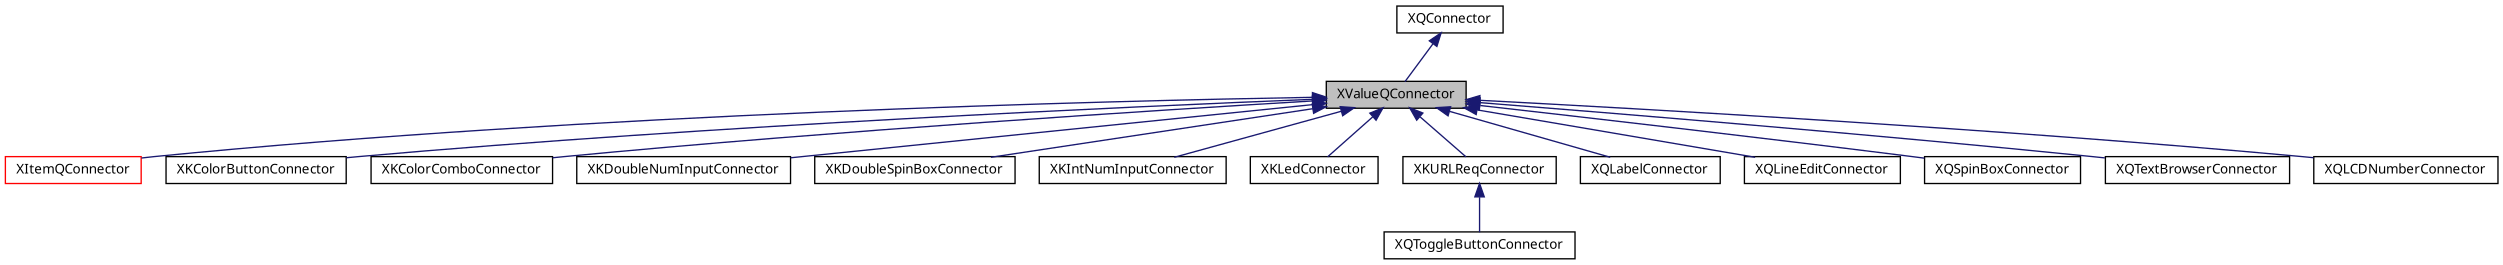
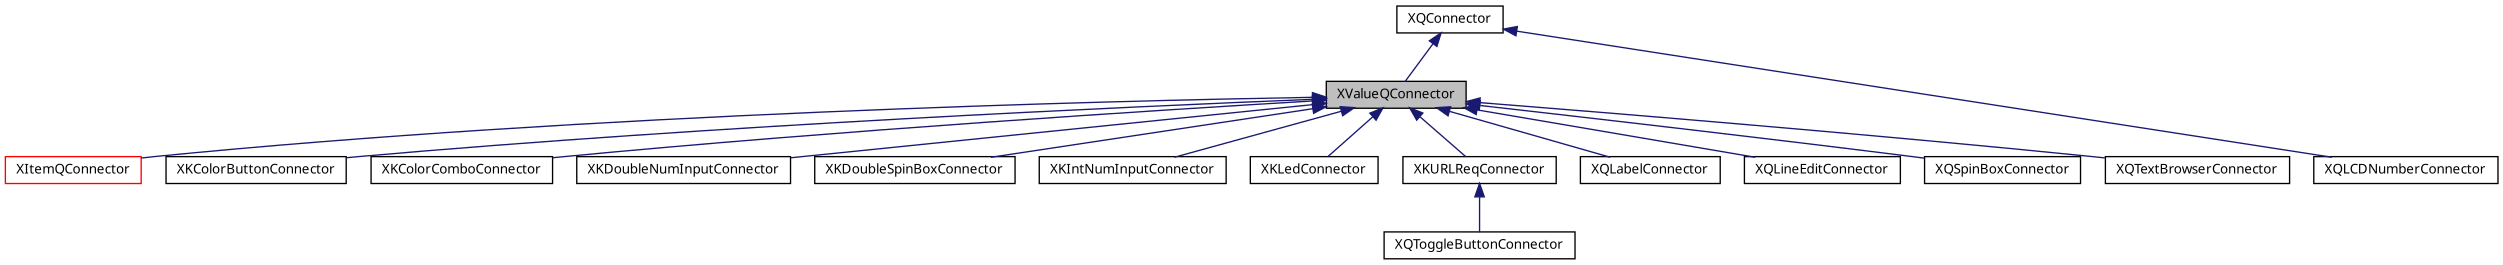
(1897, 125) -> (1924, 94)
